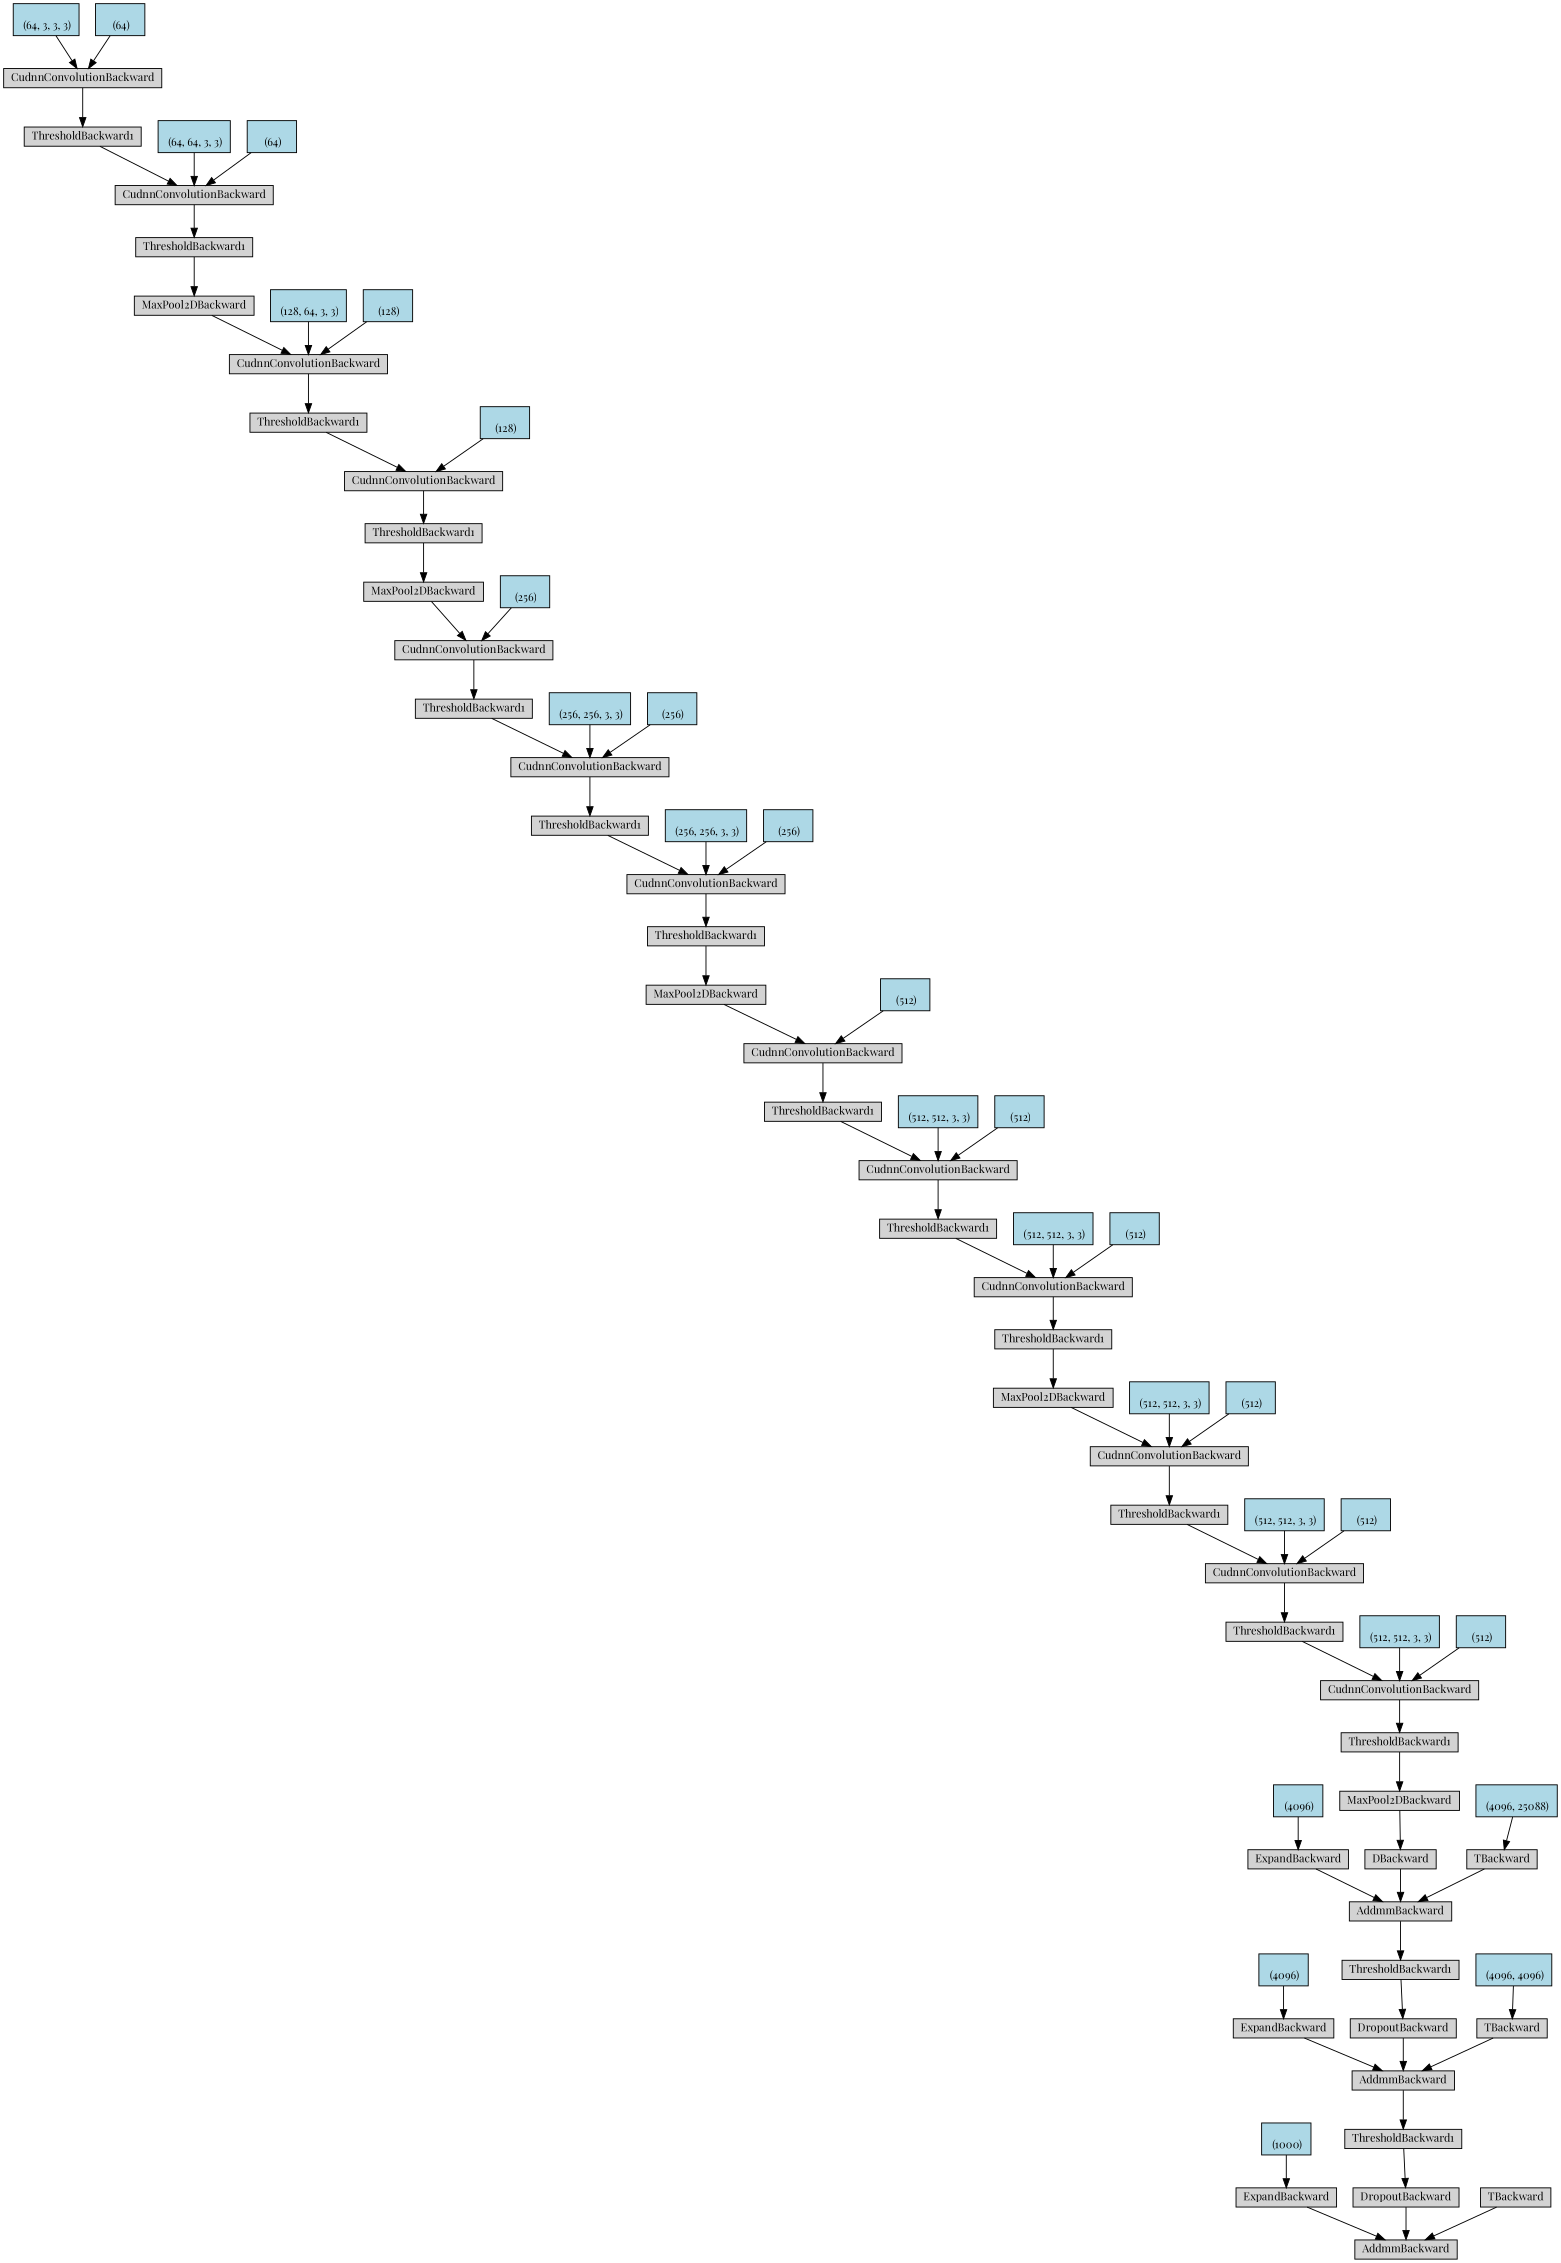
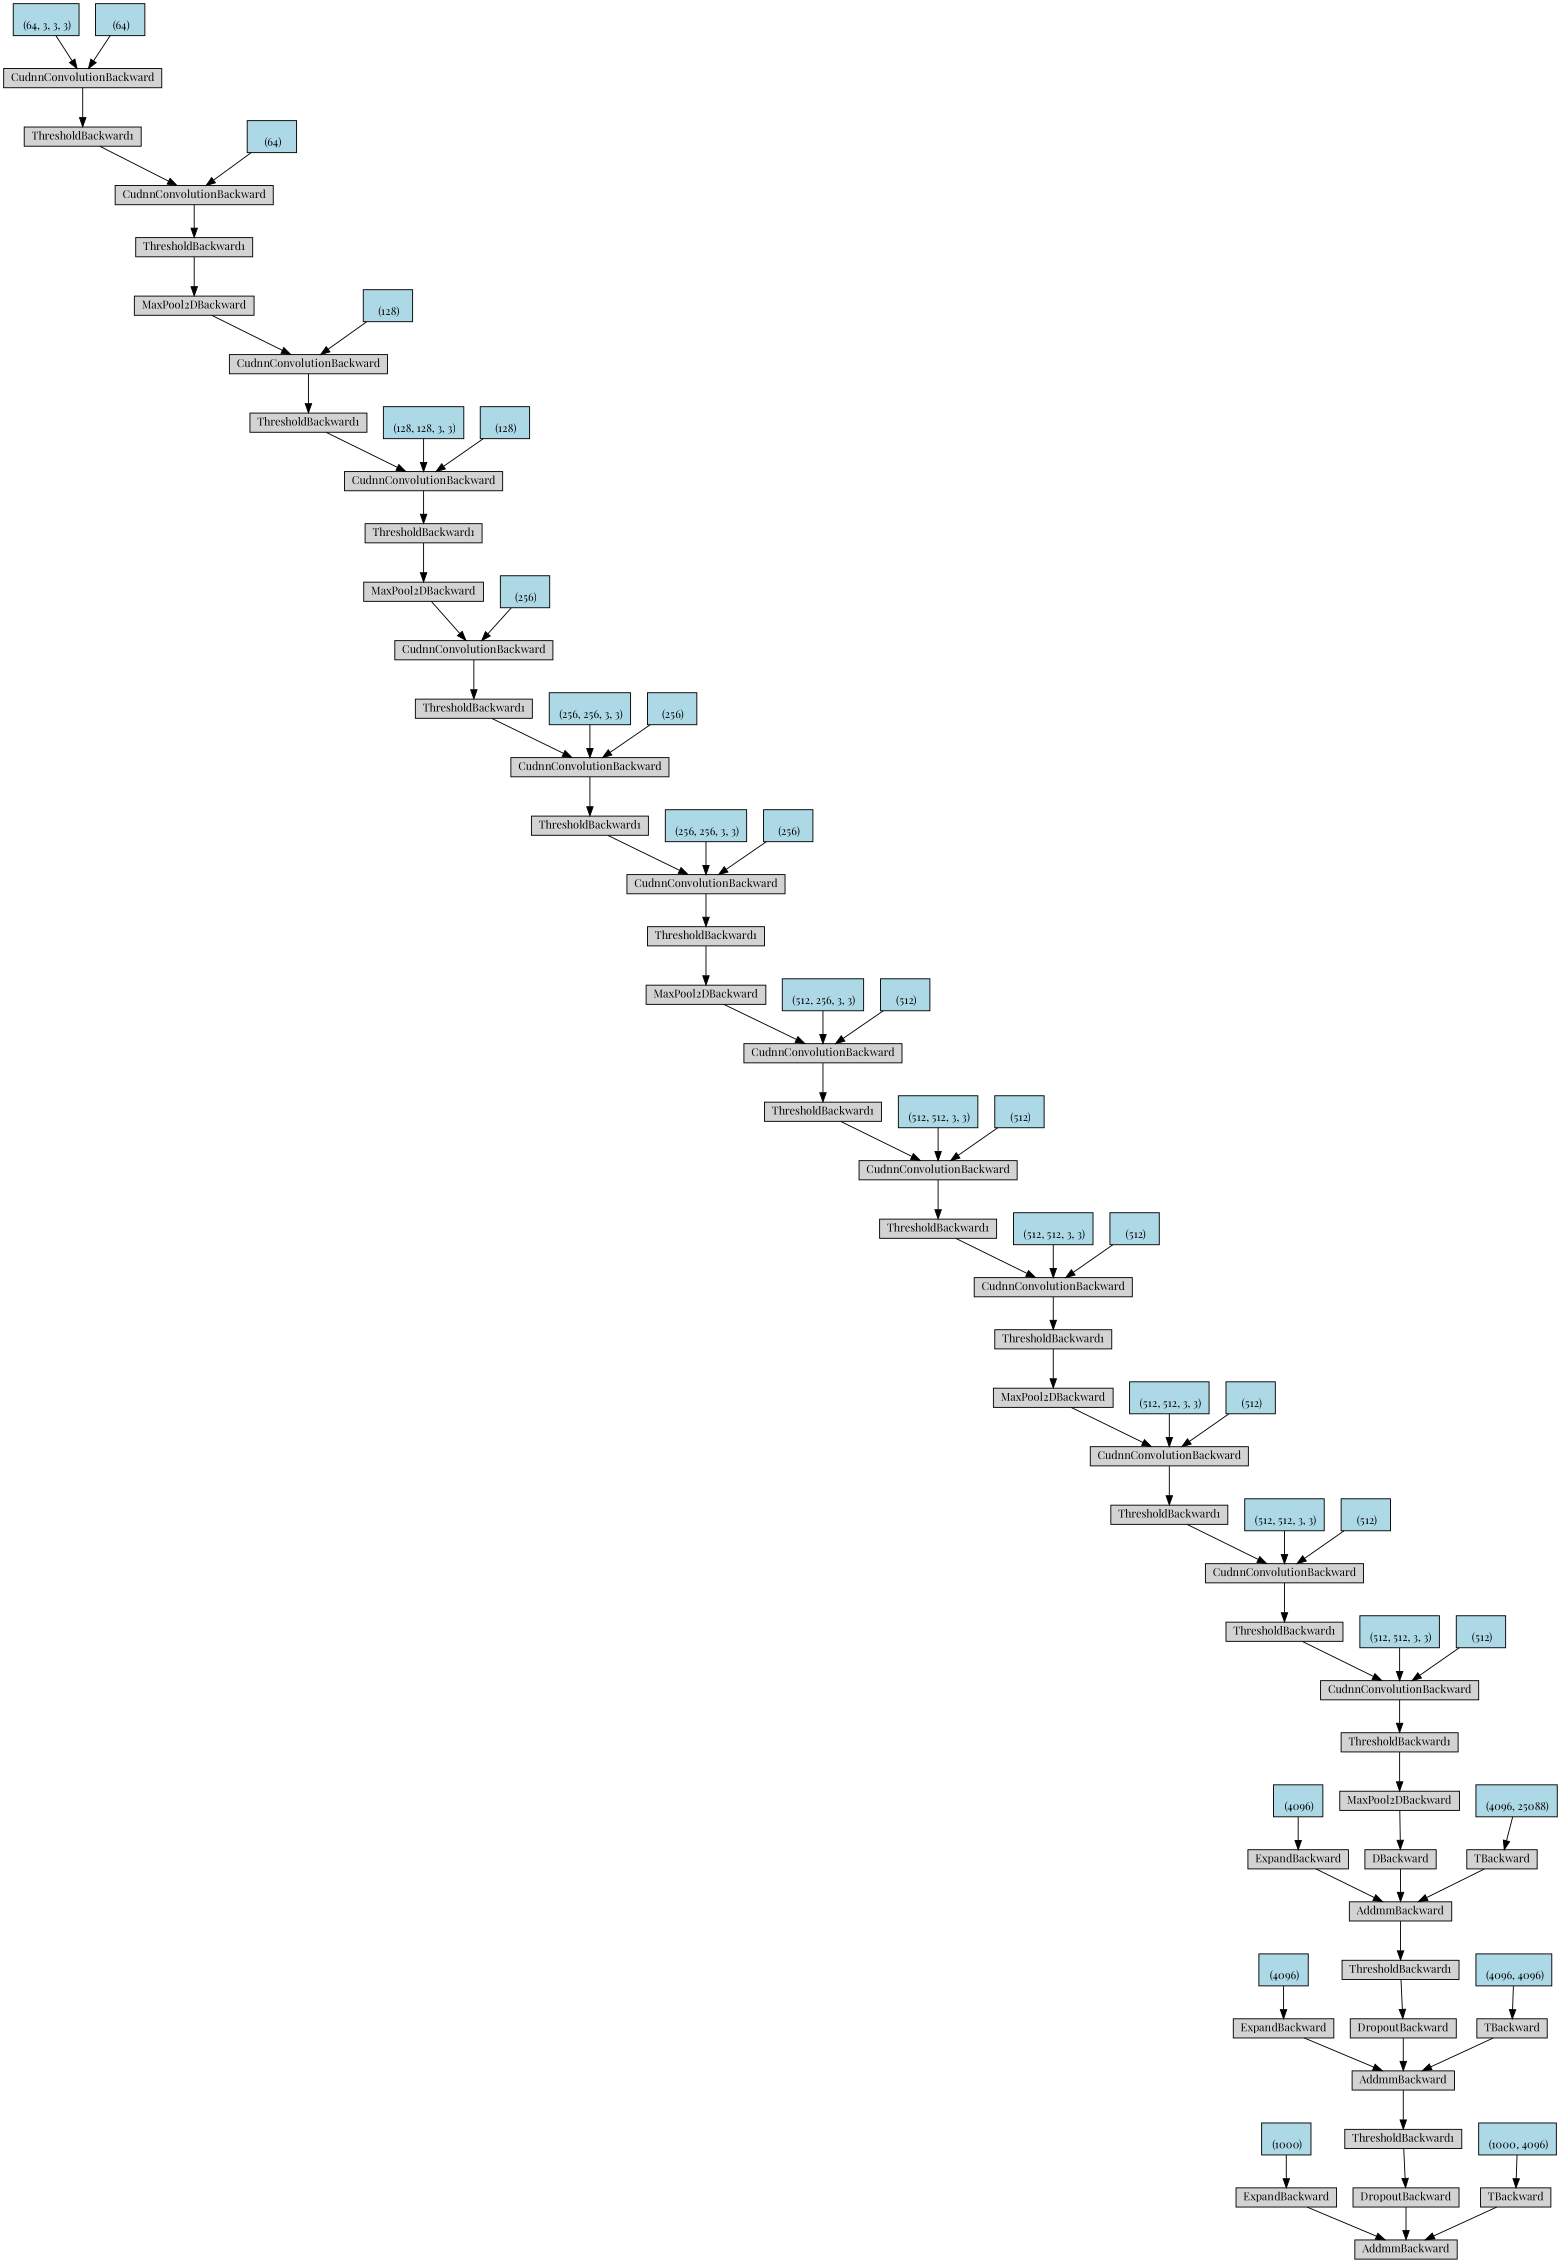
(194, 137) -> none
(308, 306) -> none
none -> (424, 423)
none -> (823, 995)
none -> (1518, 2139)
